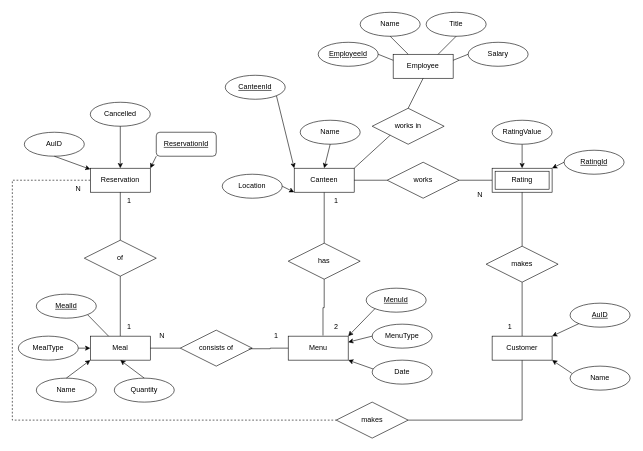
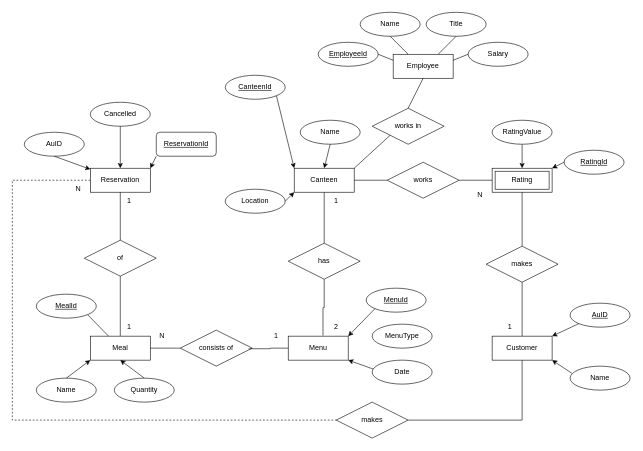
(252, 186) -> (255, 201)
(362, 339) -> none
(48, 348) -> none
(83, 348) -> none
